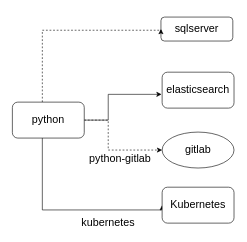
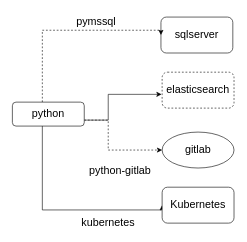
none -> (96, 21)
(197, 29) -> (197, 35)
(198, 90) -> (198, 90)
(48, 120) -> (48, 114)
(120, 159) -> (120, 171)
